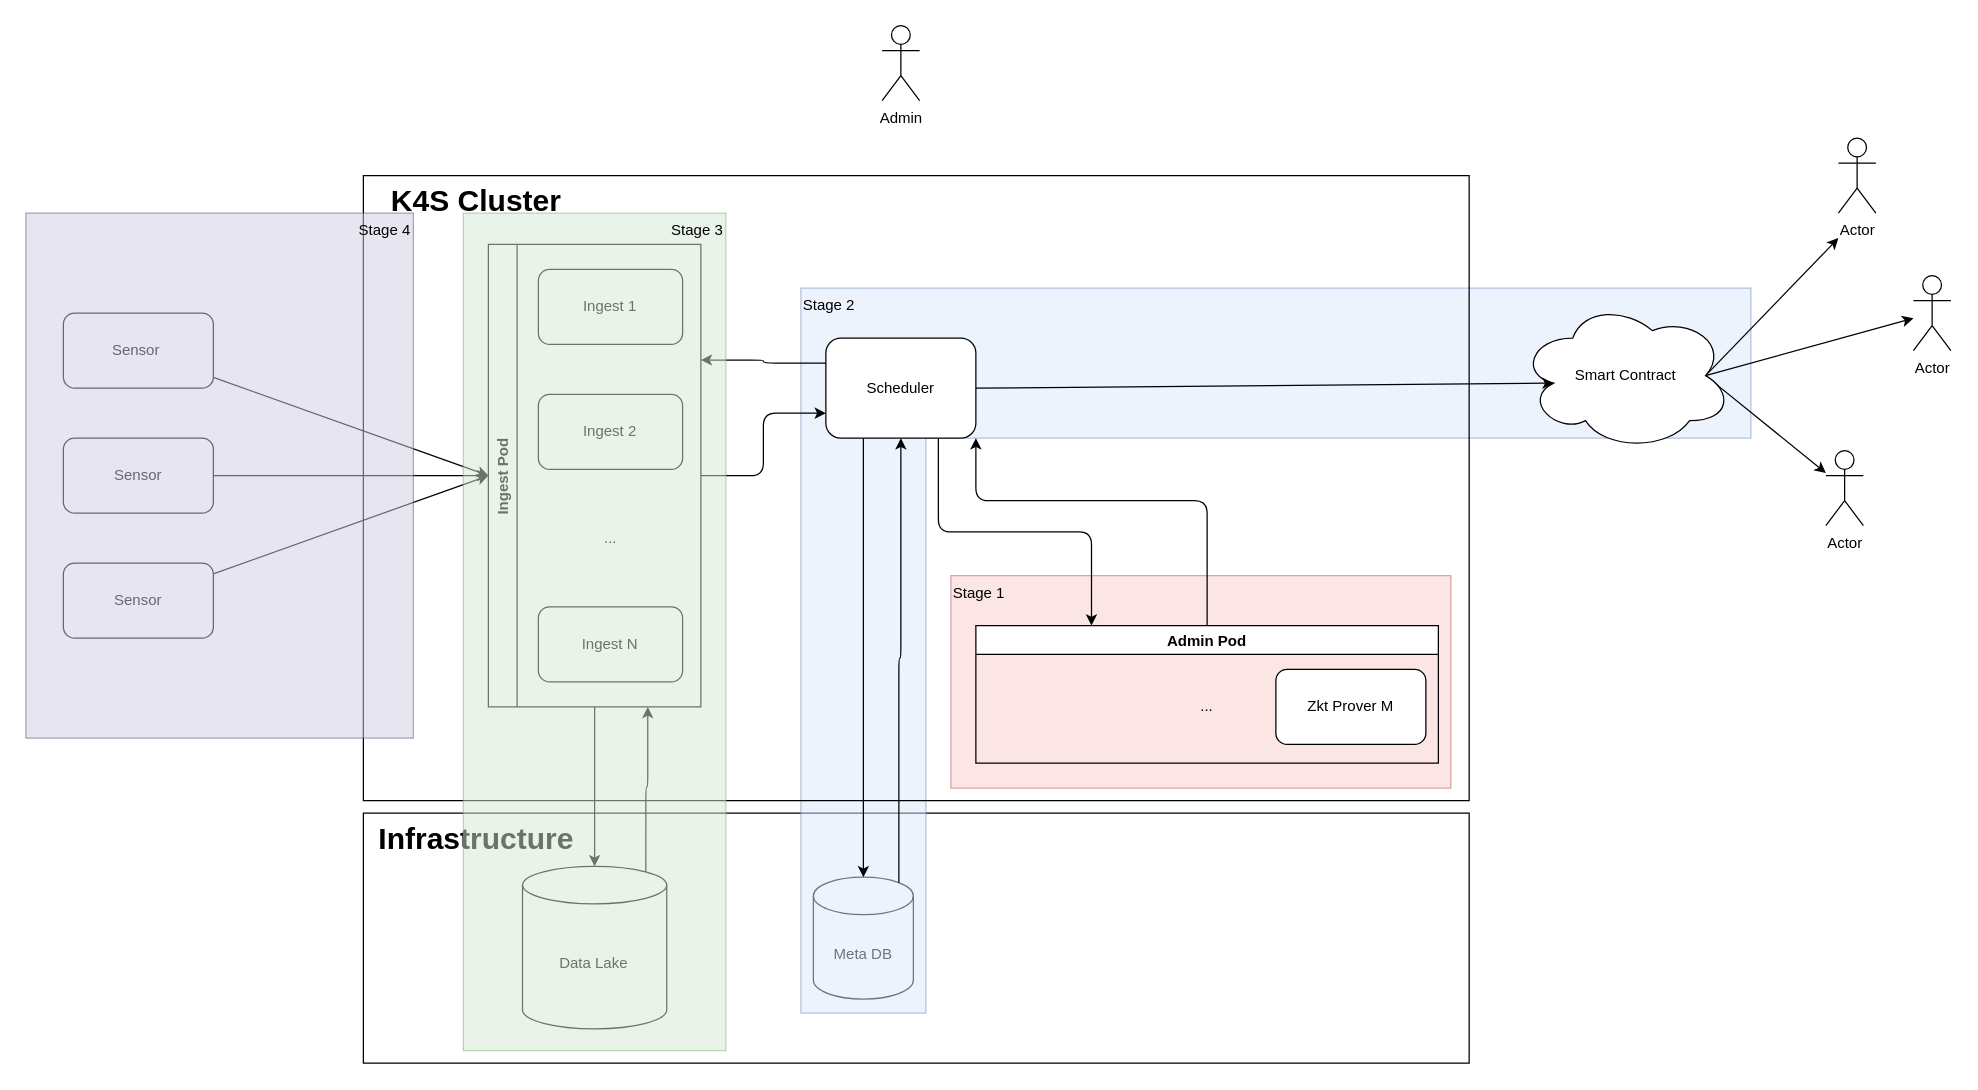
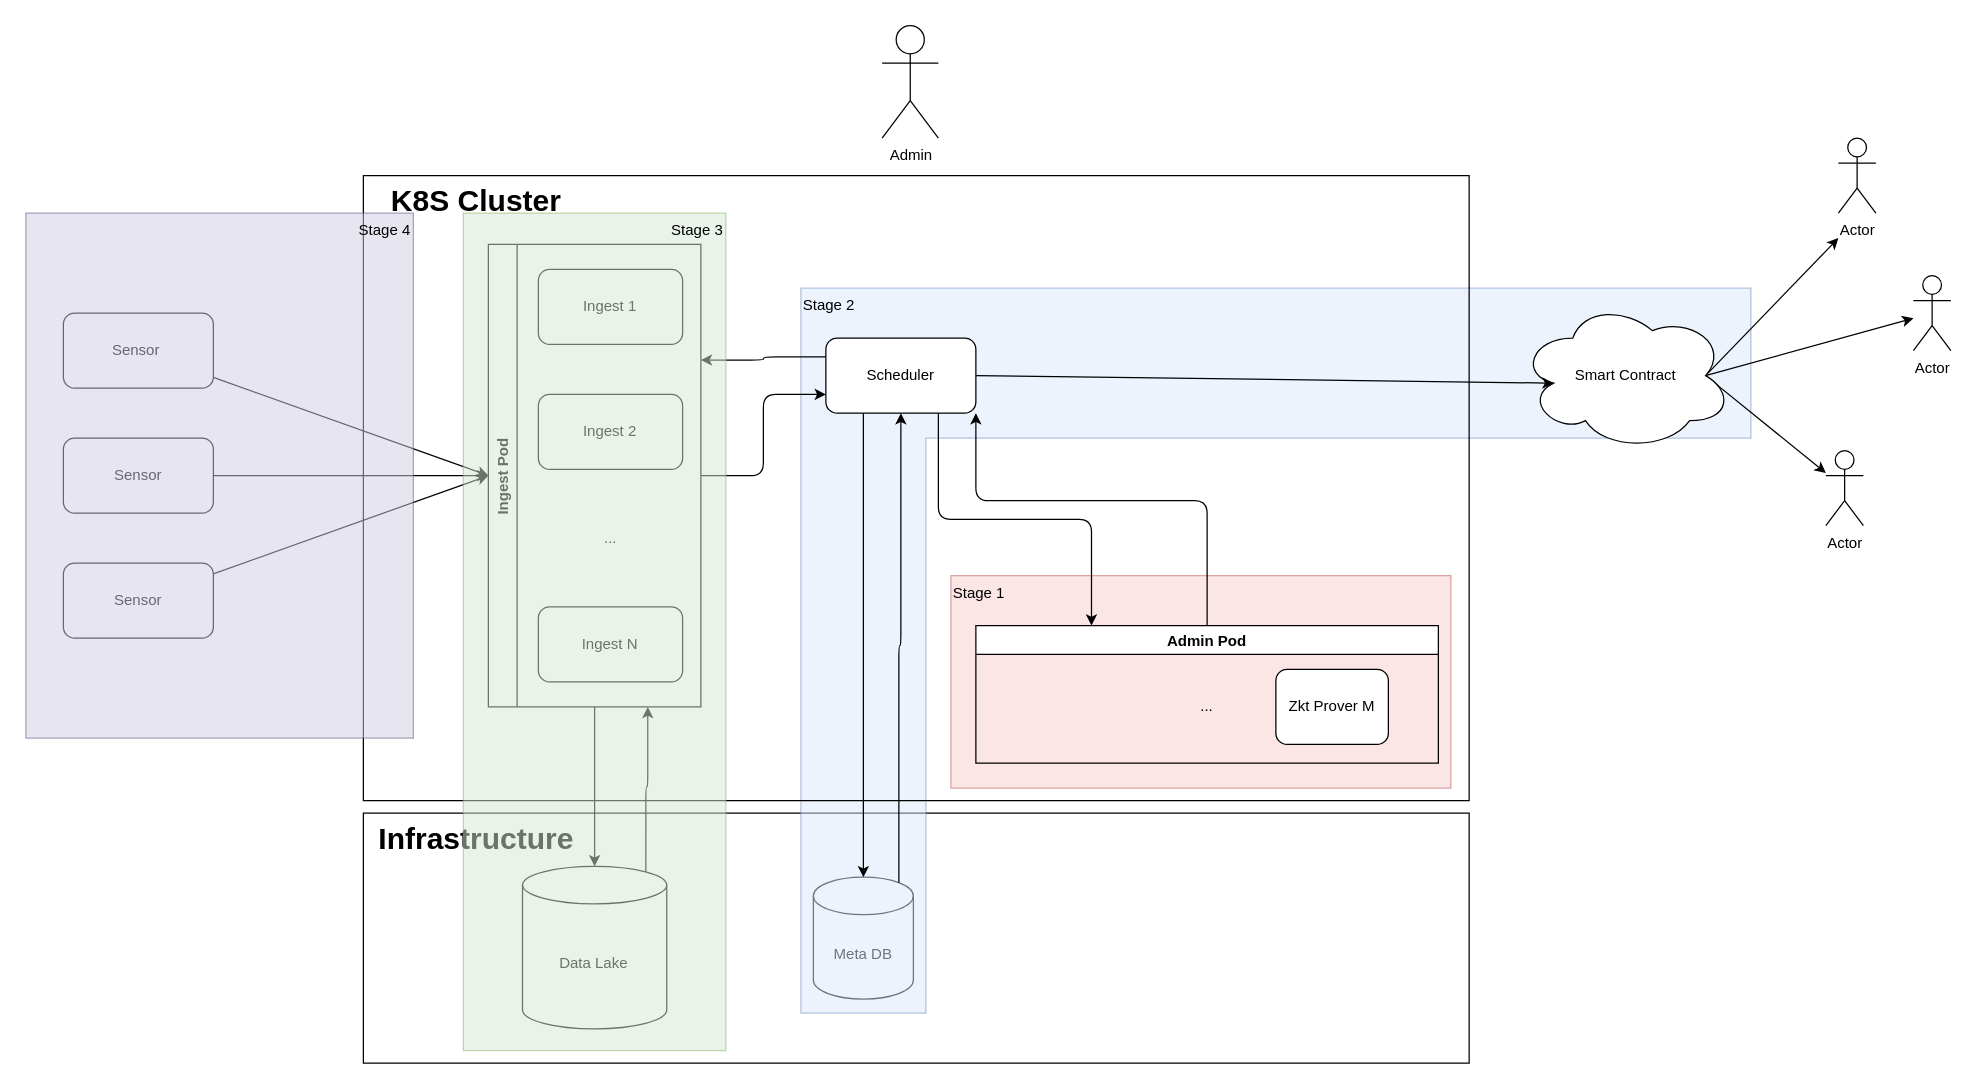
(901, 63) -> (910, 82)
(476, 202) -> (476, 202)
(901, 388) -> (901, 376)
(1351, 707) -> (1332, 707)
